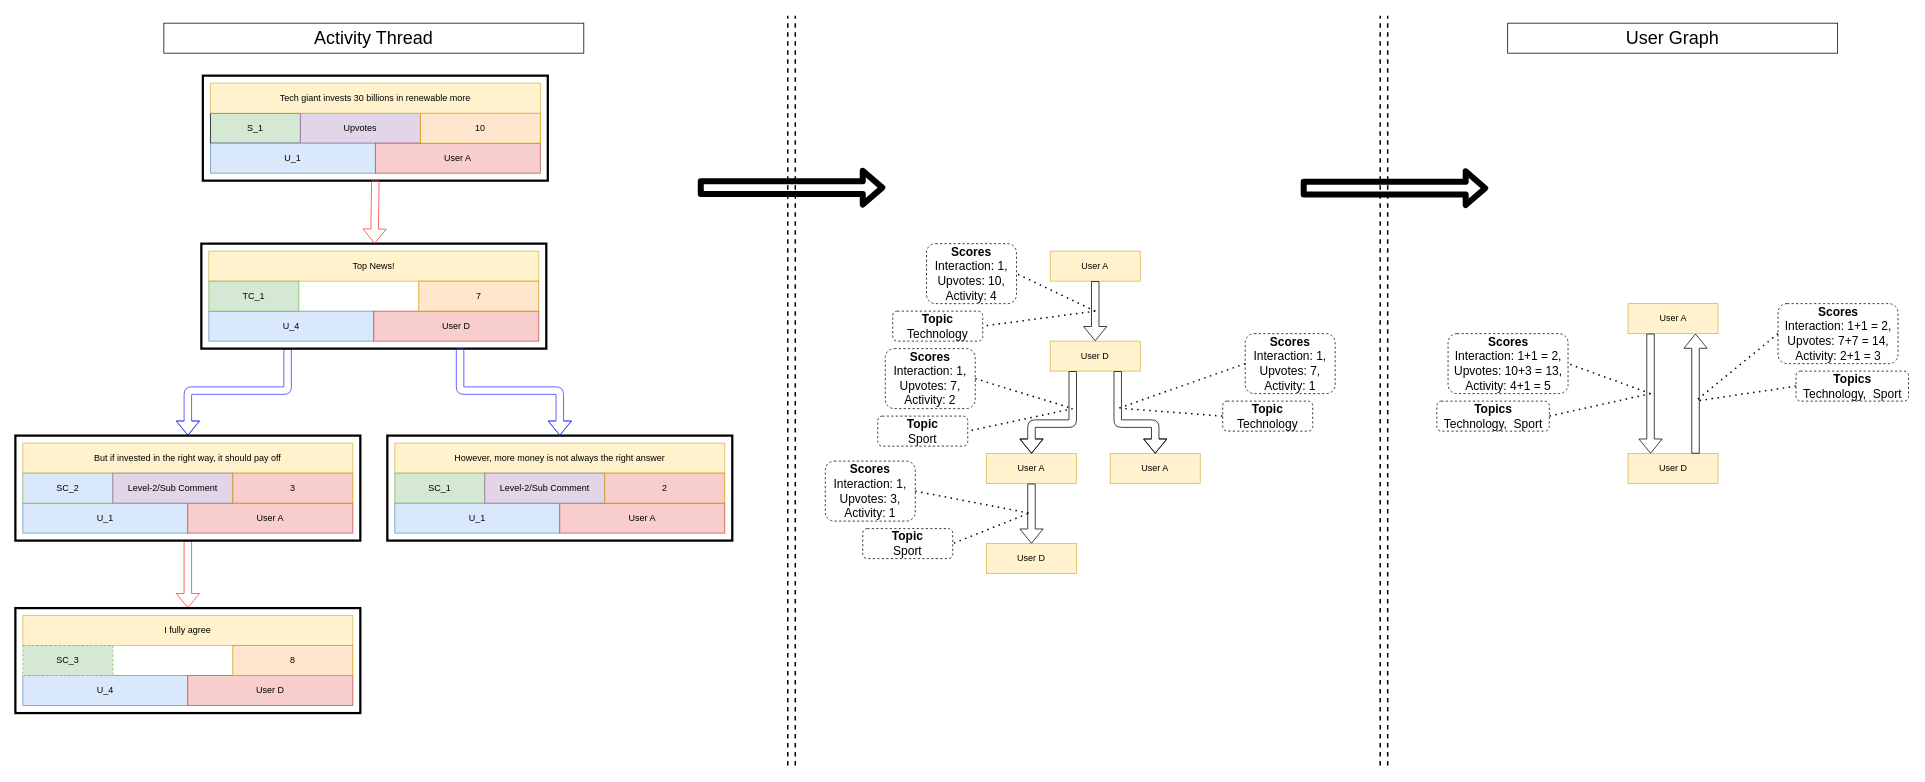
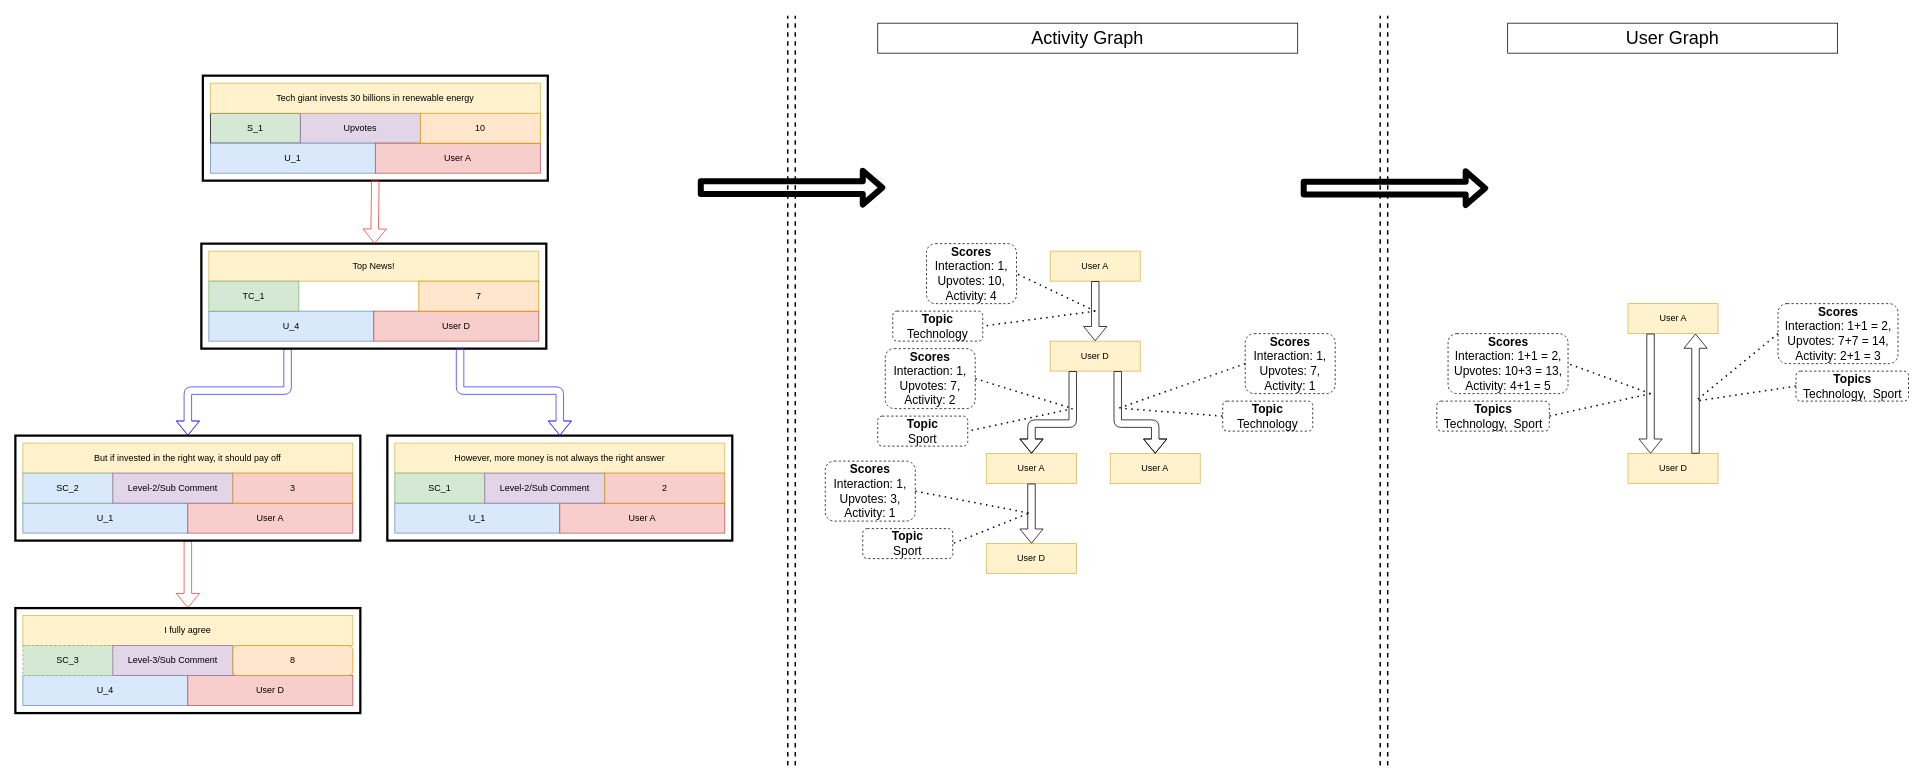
(374, 38) -> none
none -> (1088, 38)
(375, 98) -> (375, 98)
none -> (173, 660)
(293, 660) -> (293, 660)
